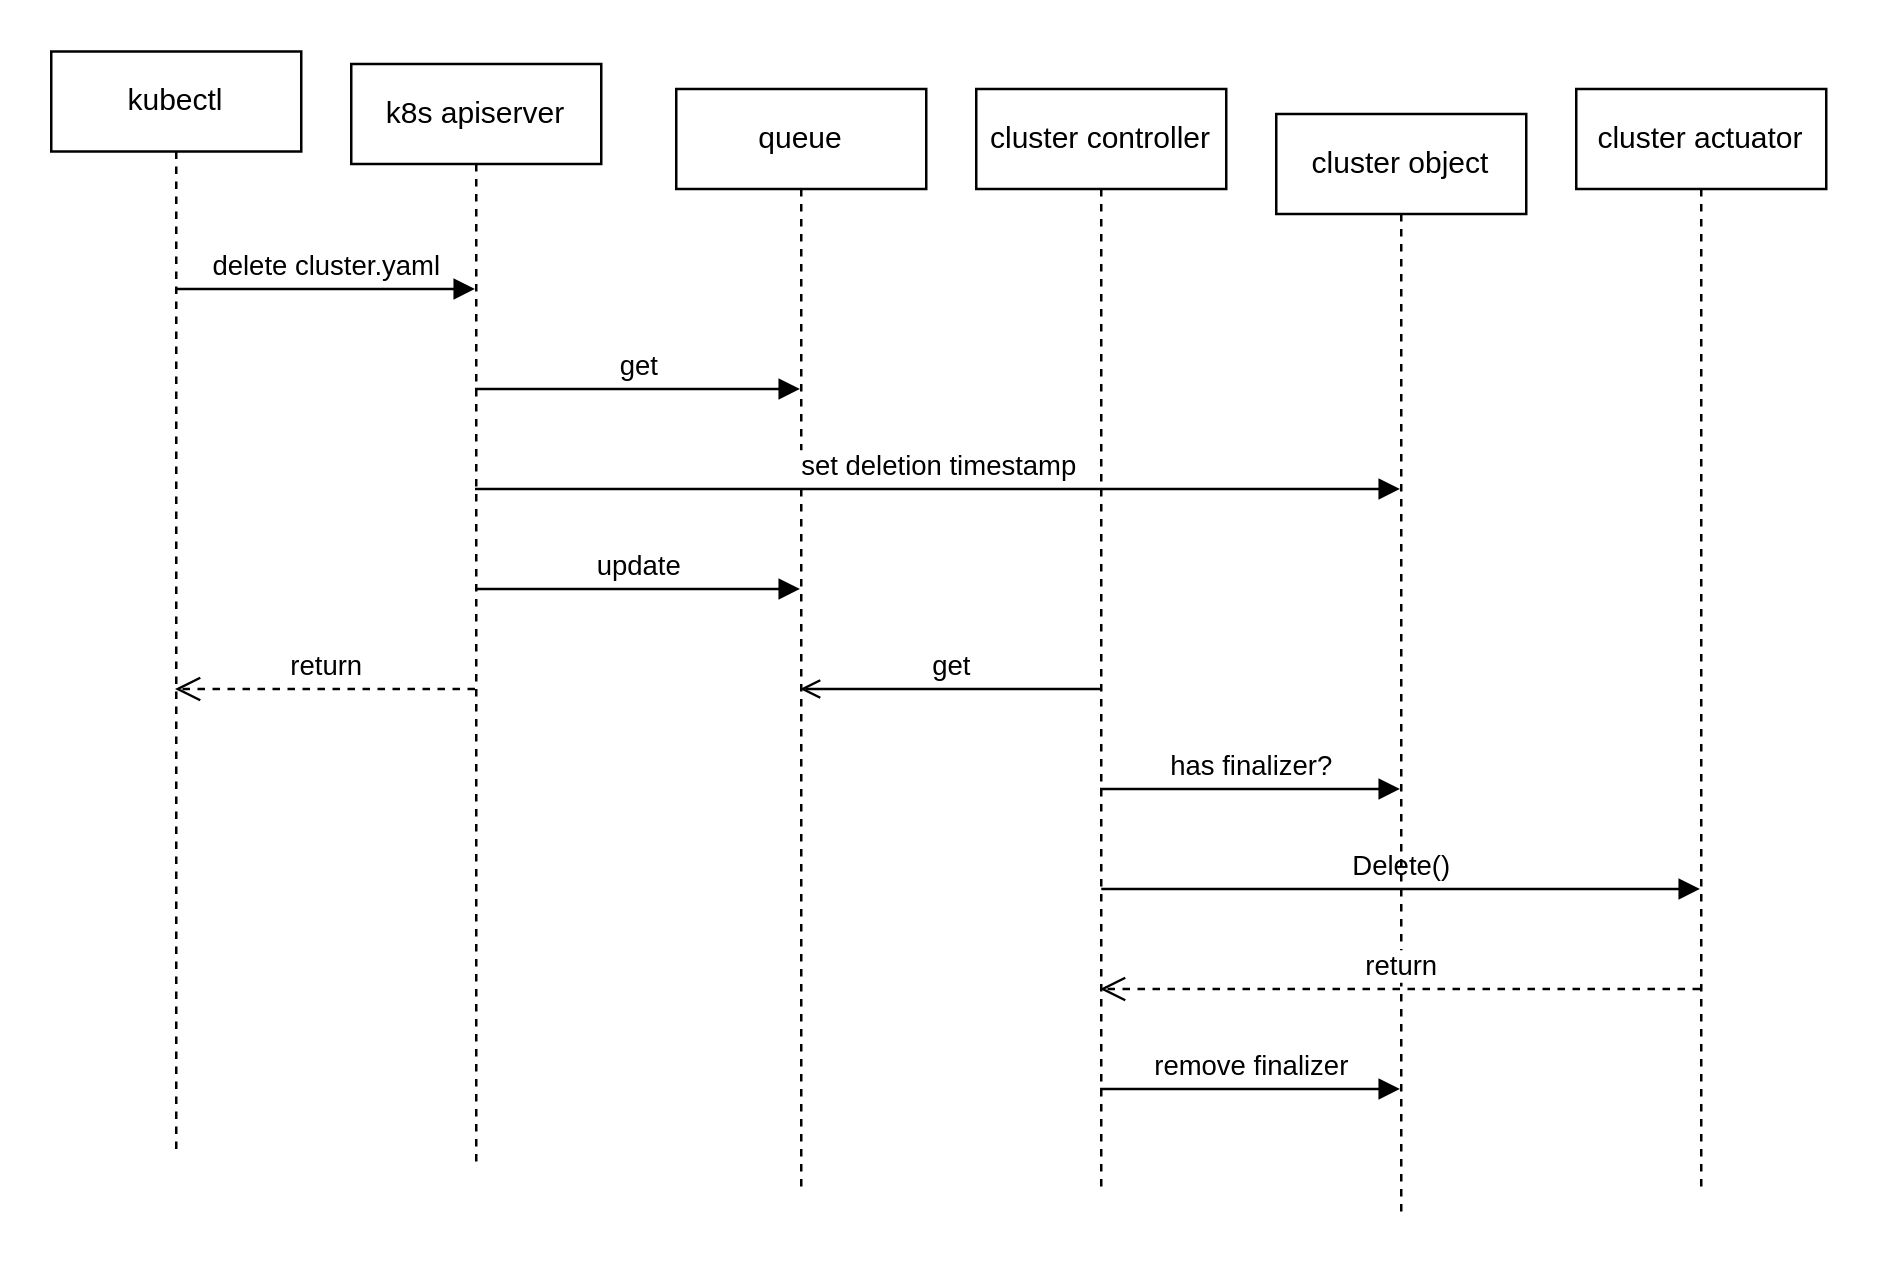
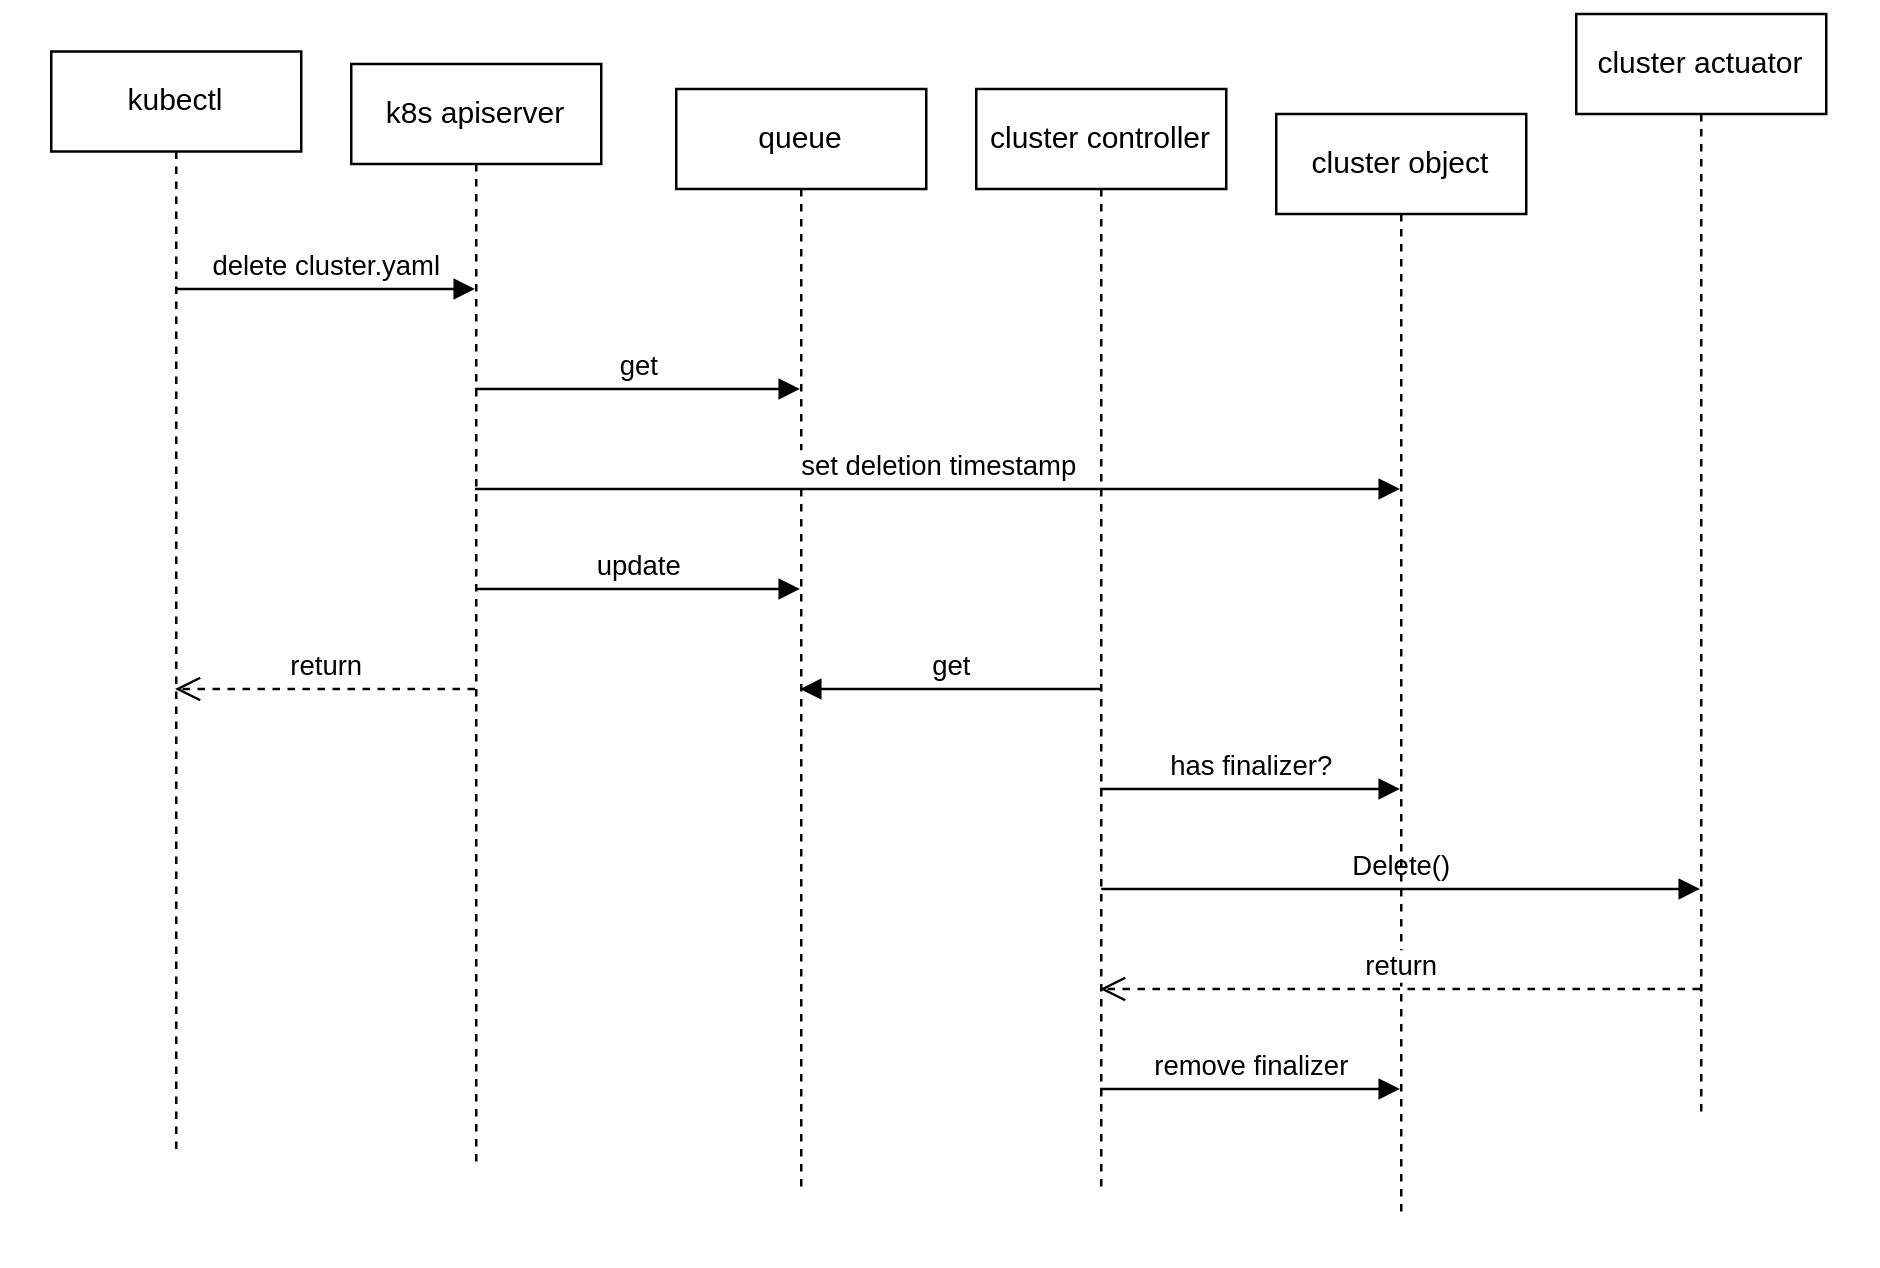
(1701, 639) -> (1701, 564)
(815, 689) -> (822, 689)
